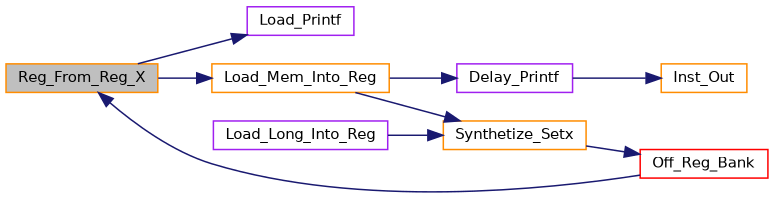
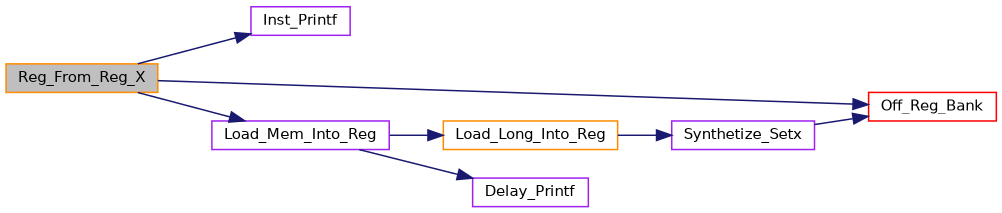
(301, 21) -> (301, 21)
(301, 78) -> (301, 135)
(704, 78) -> none
(400, 105) -> (409, 135)
(301, 135) -> (530, 135)
(515, 135) -> (743, 135)
(365, 189) -> (505, 92)
